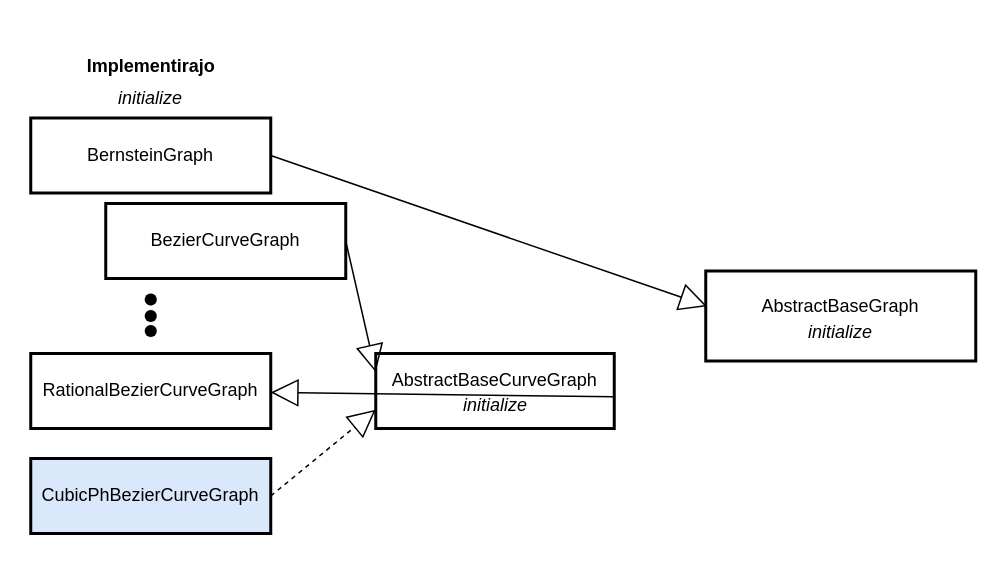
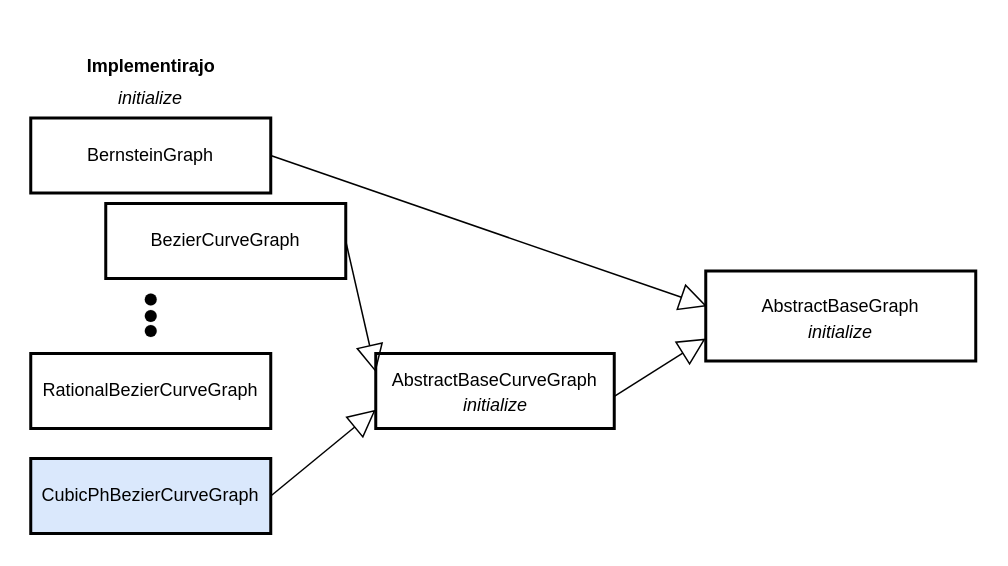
(456, 395) -> (648, 375)
(314, 461) -> (314, 461)
